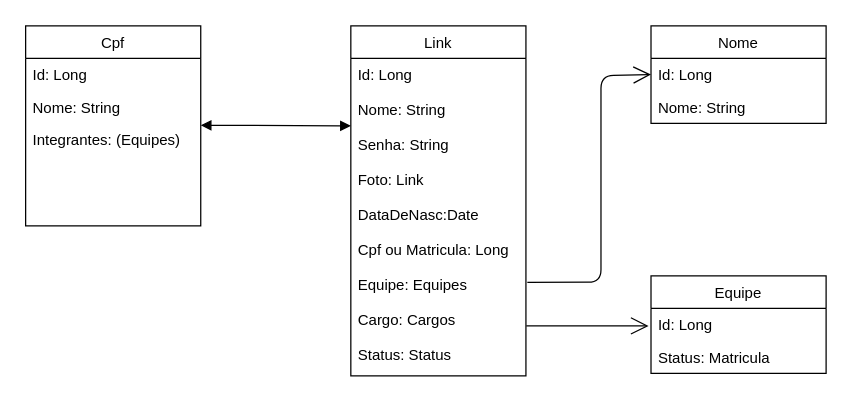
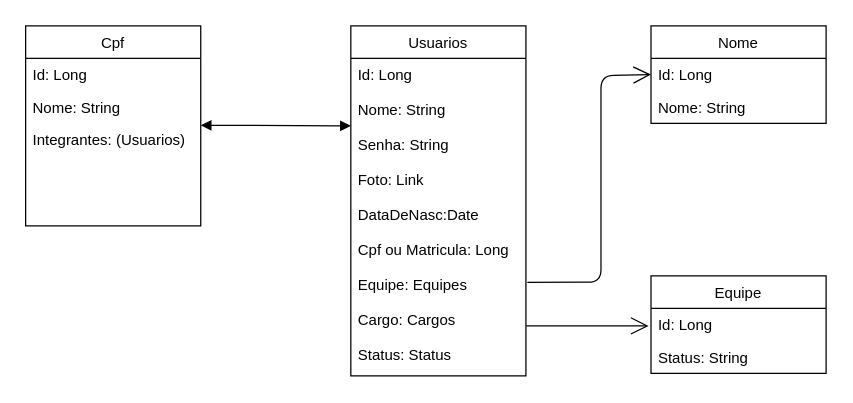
(438, 43) -> (438, 43)
(119, 140) -> (123, 140)
(721, 358) -> (710, 358)
